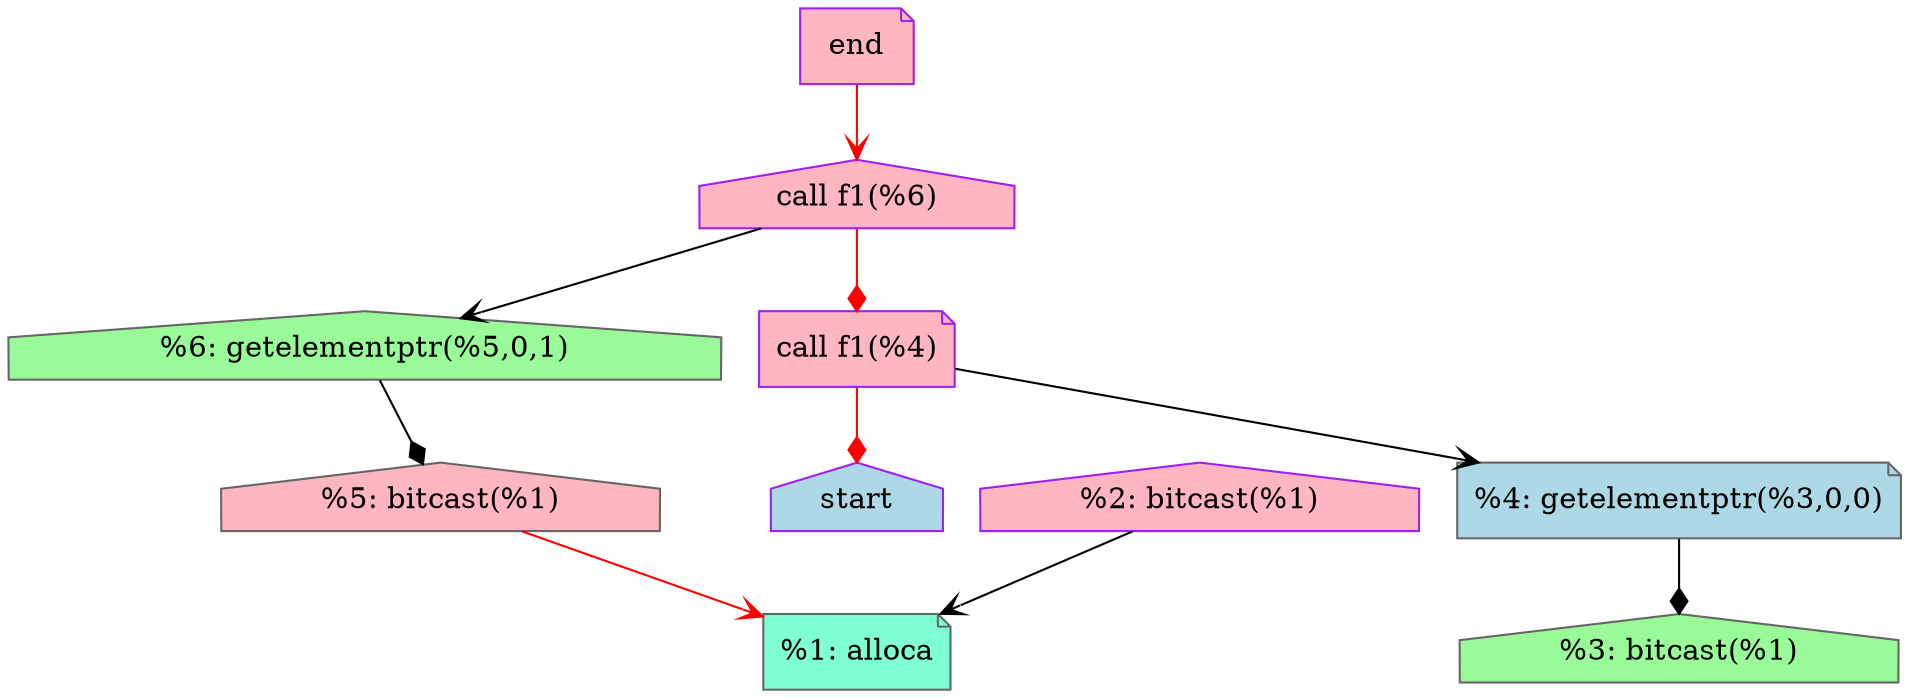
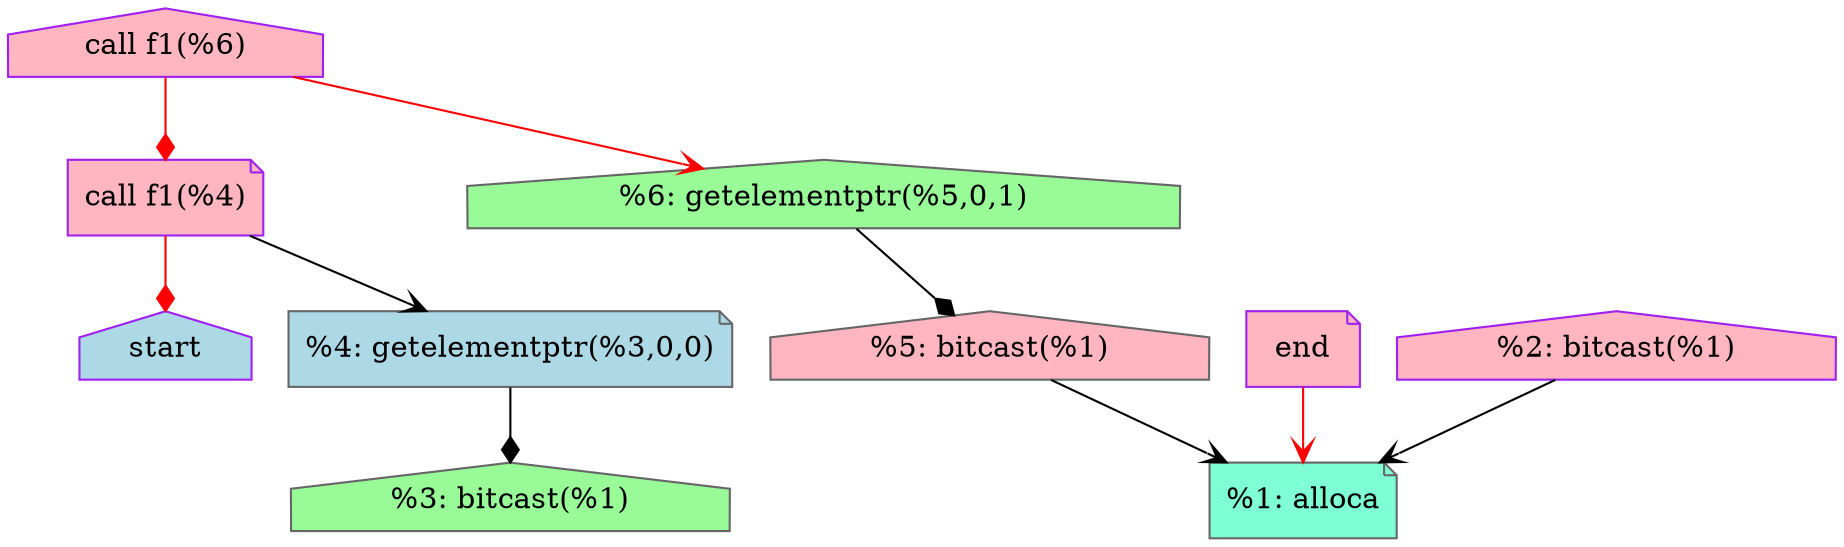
(857, 112) -> (1303, 414)
(621, 270) -> (488, 120)
(632, 570) -> (1129, 417)
